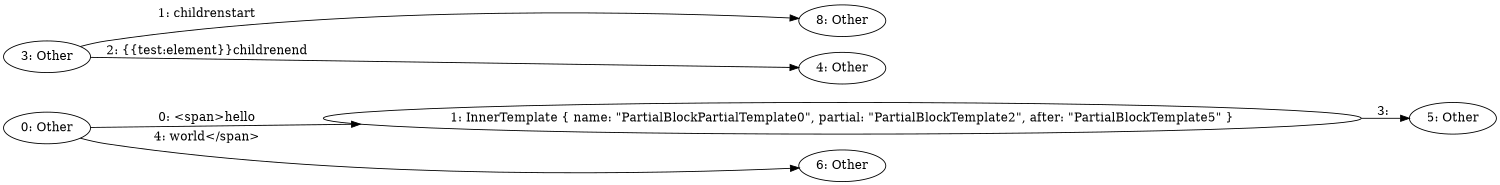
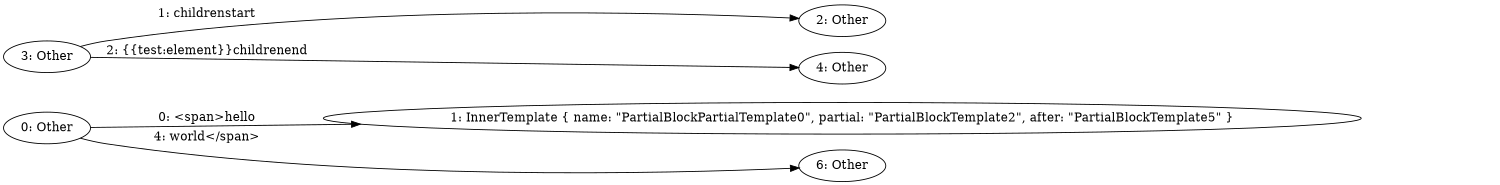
(842, 21) -> (842, 21)
(1453, 118) -> none
